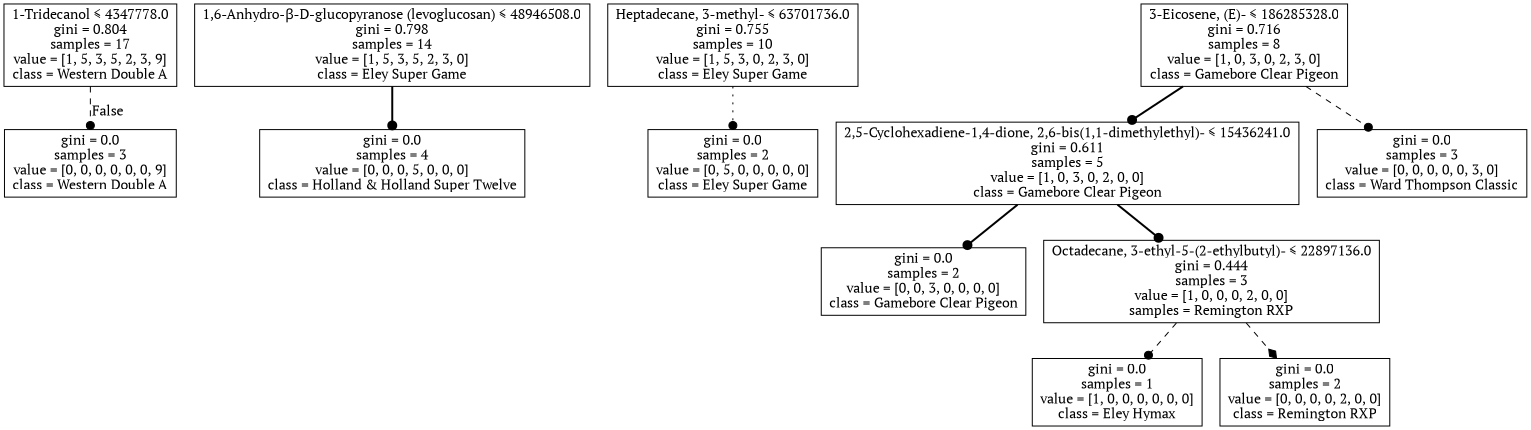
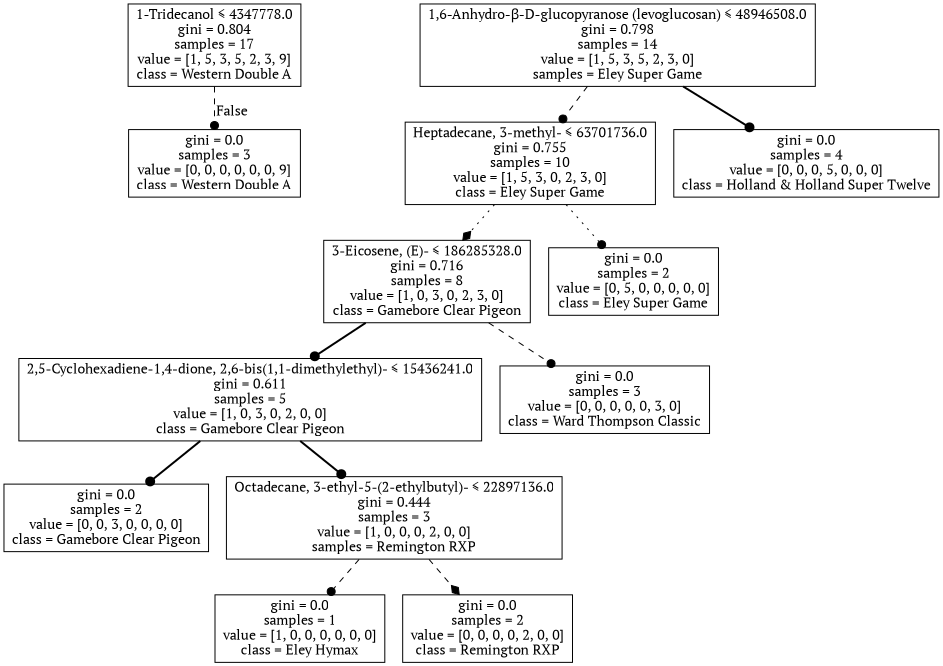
(392, 74) -> (618, 74)
none -> (576, 101)
none -> (483, 218)
